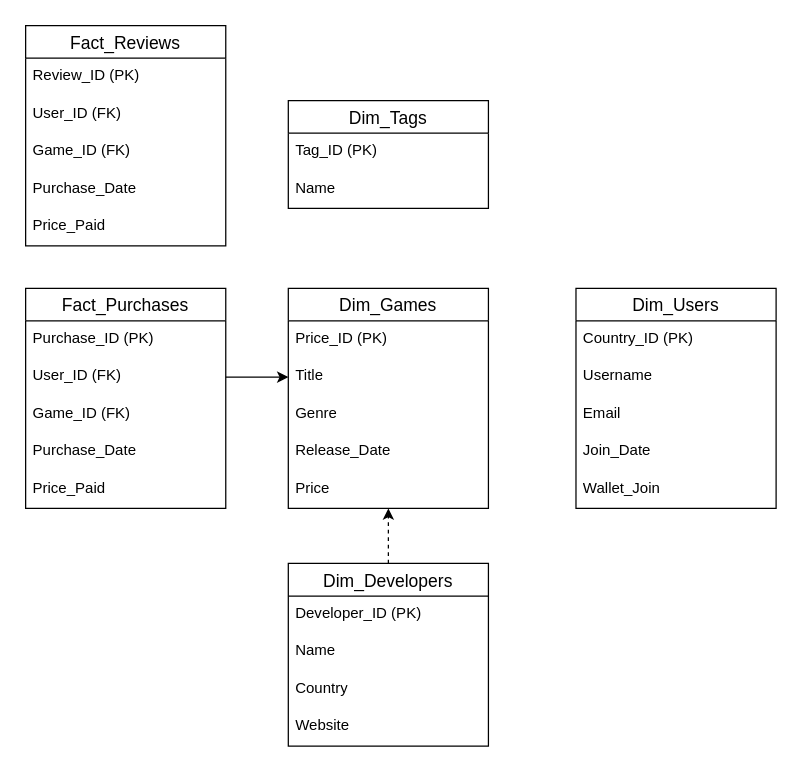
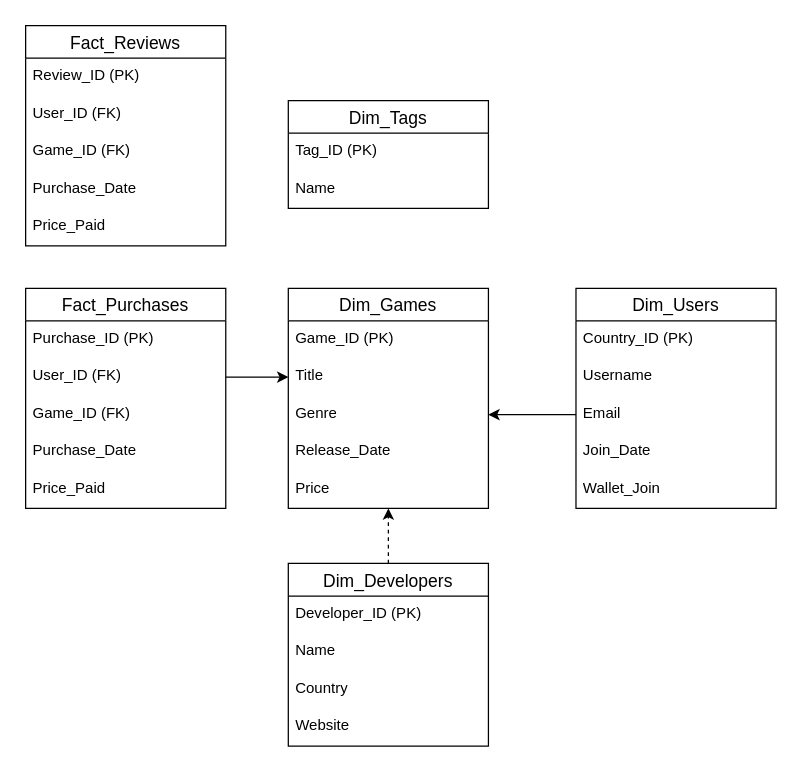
(346, 338) -> (344, 338)
none -> (534, 414)
